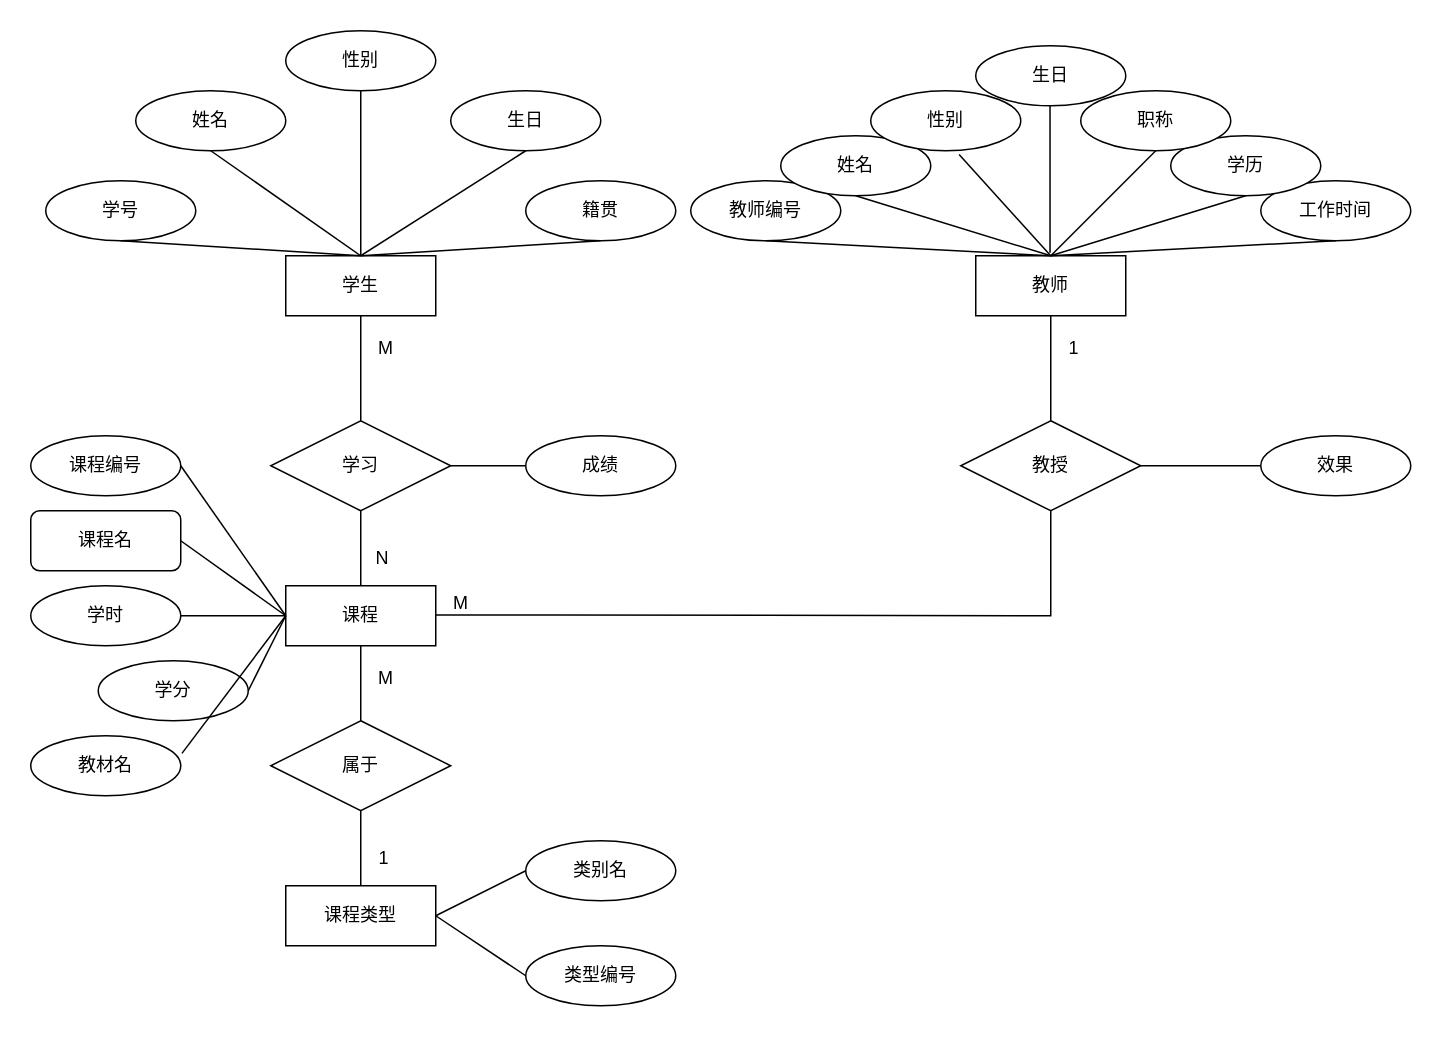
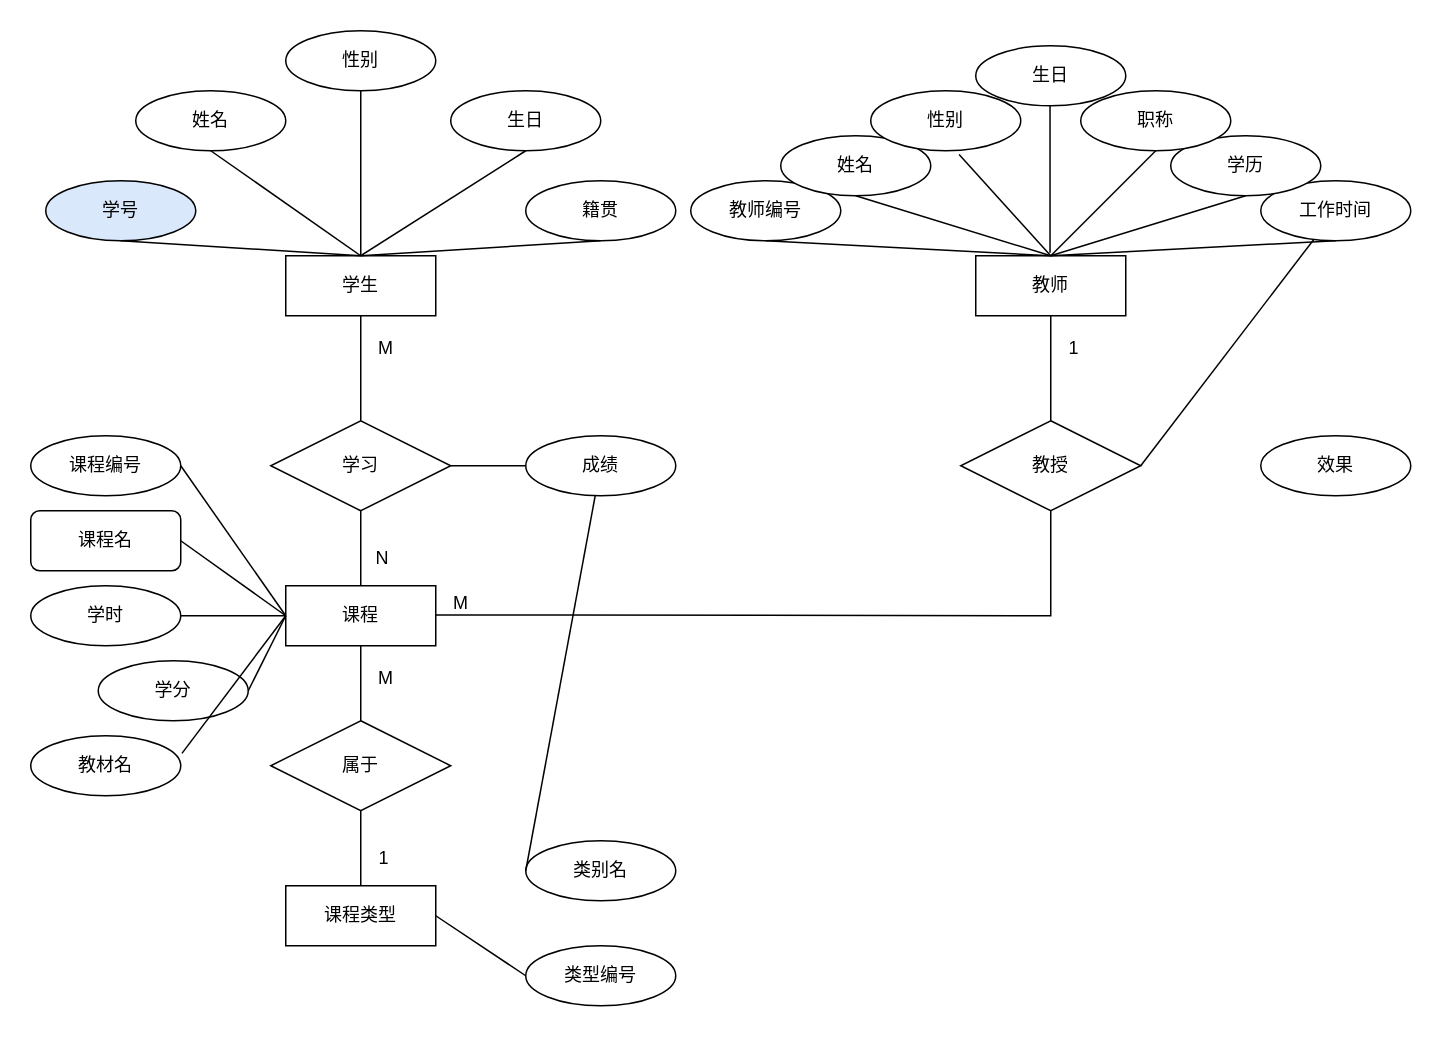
(121, 211) -> (121, 211)
(1201, 466) -> (1227, 353)
(483, 892) -> (560, 684)
